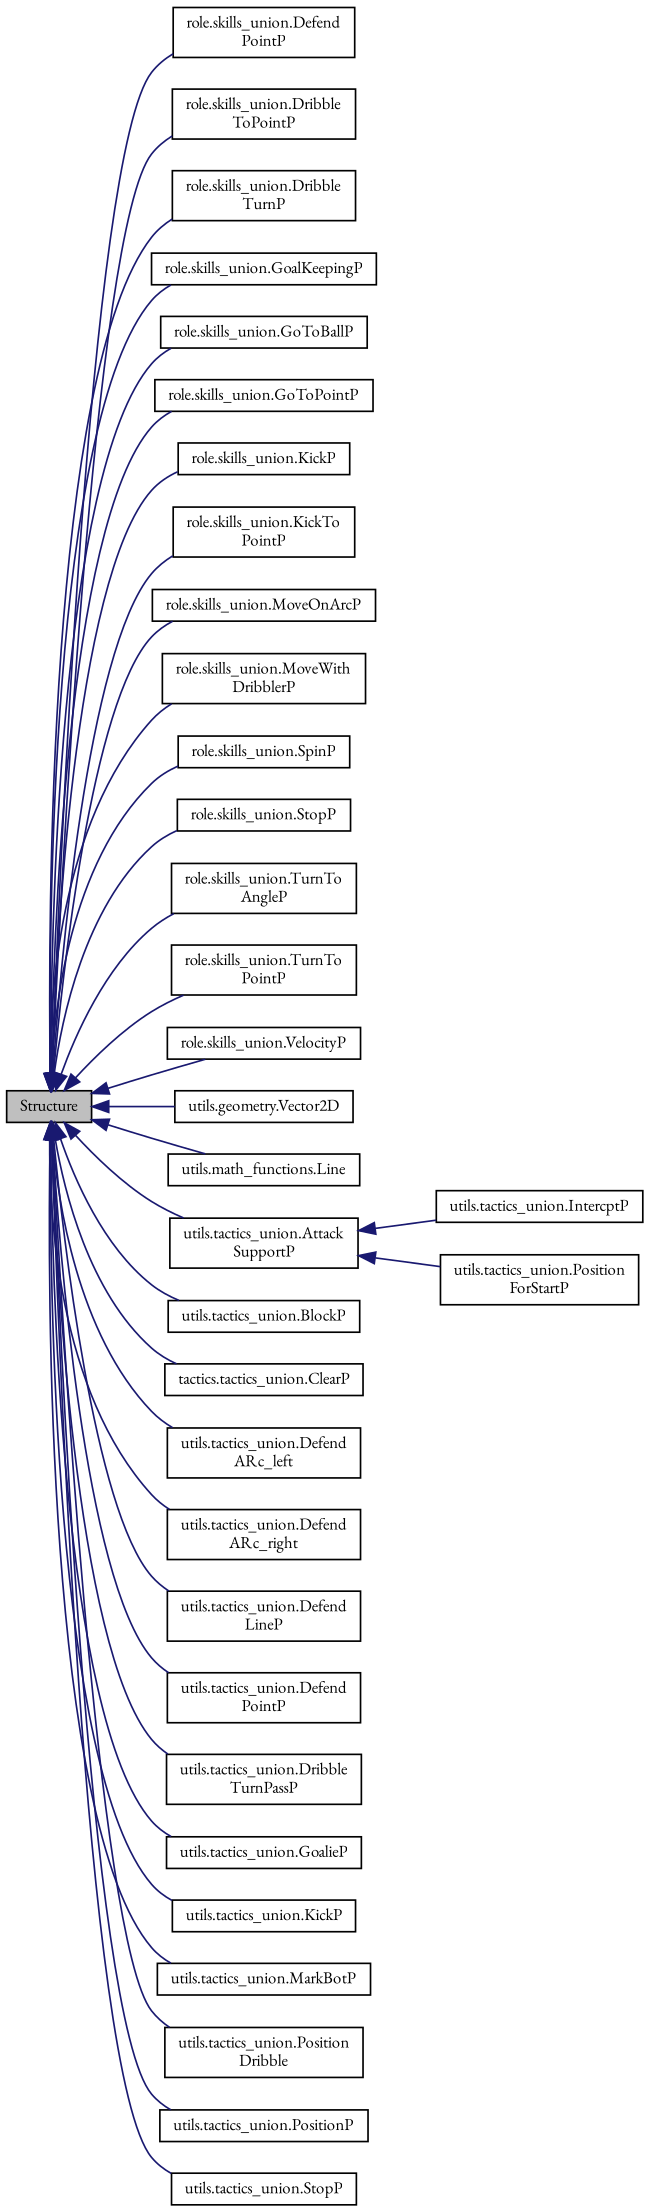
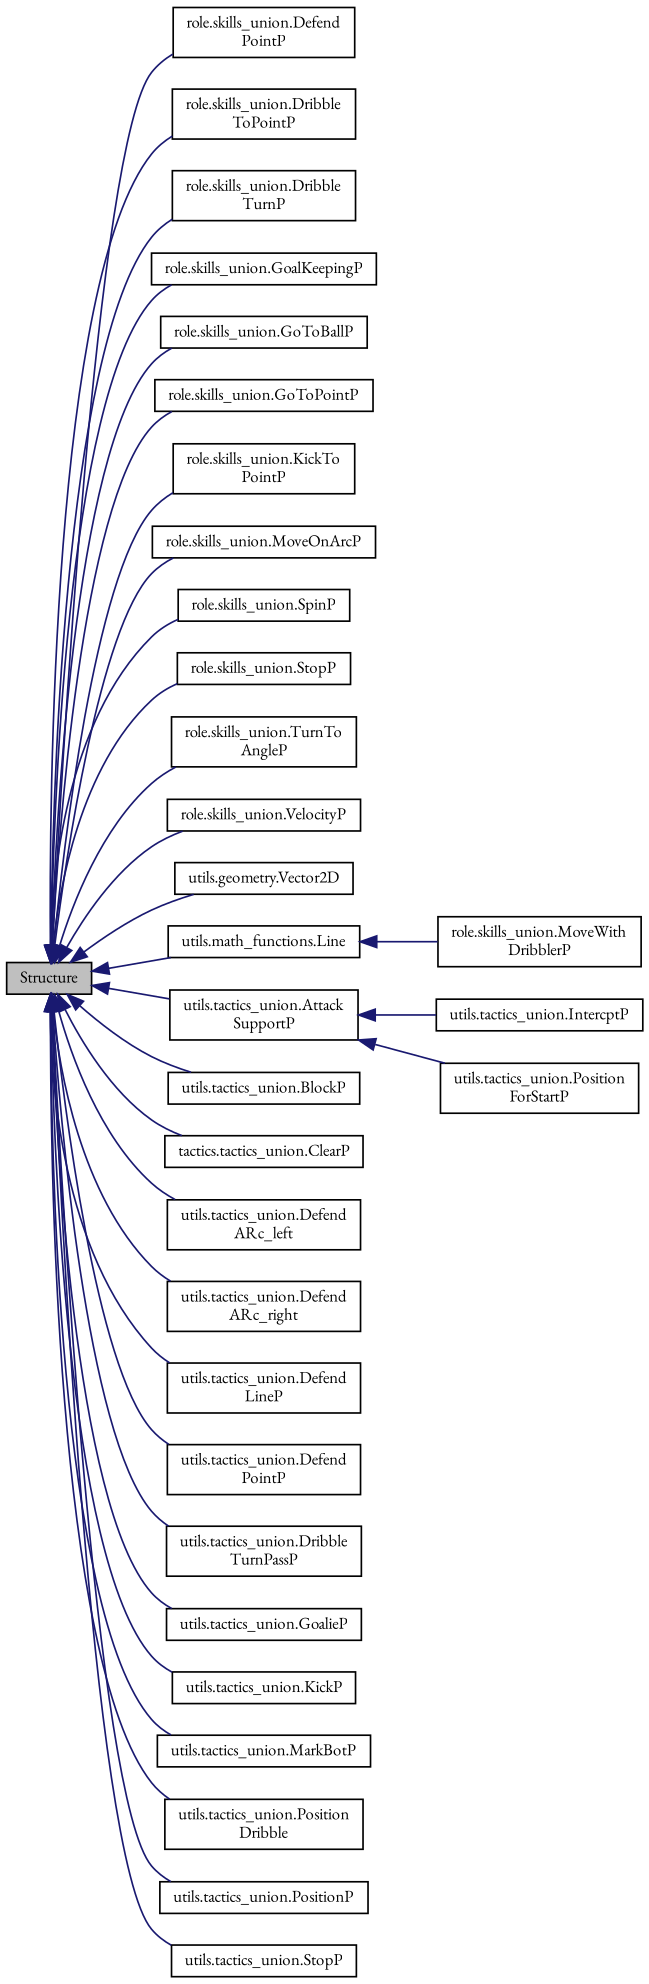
(264, 459) -> none
(106, 791) -> (407, 942)
(264, 970) -> none
